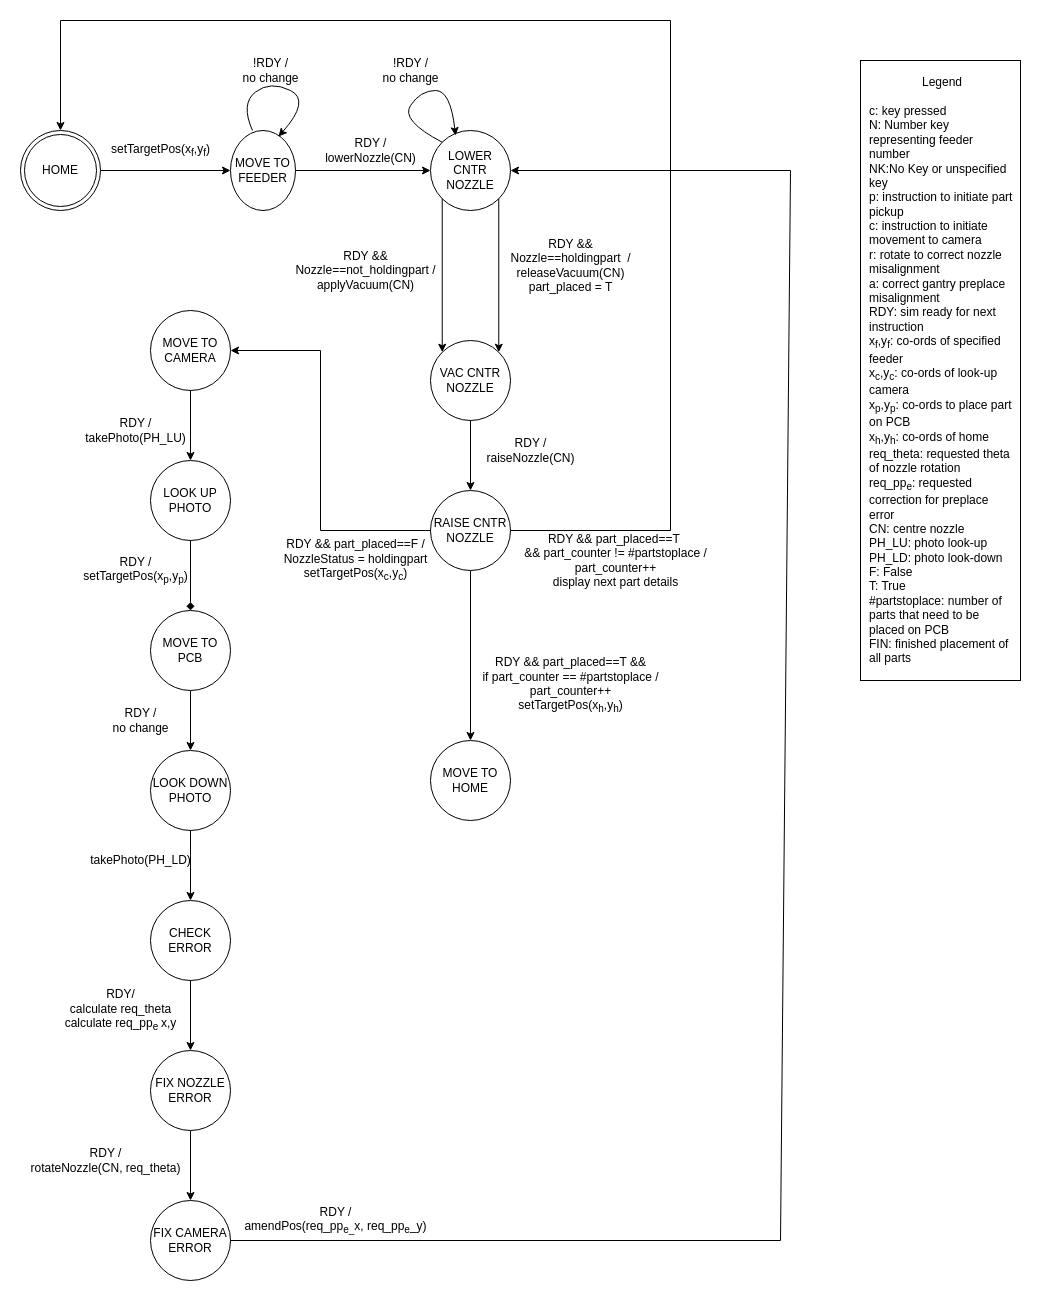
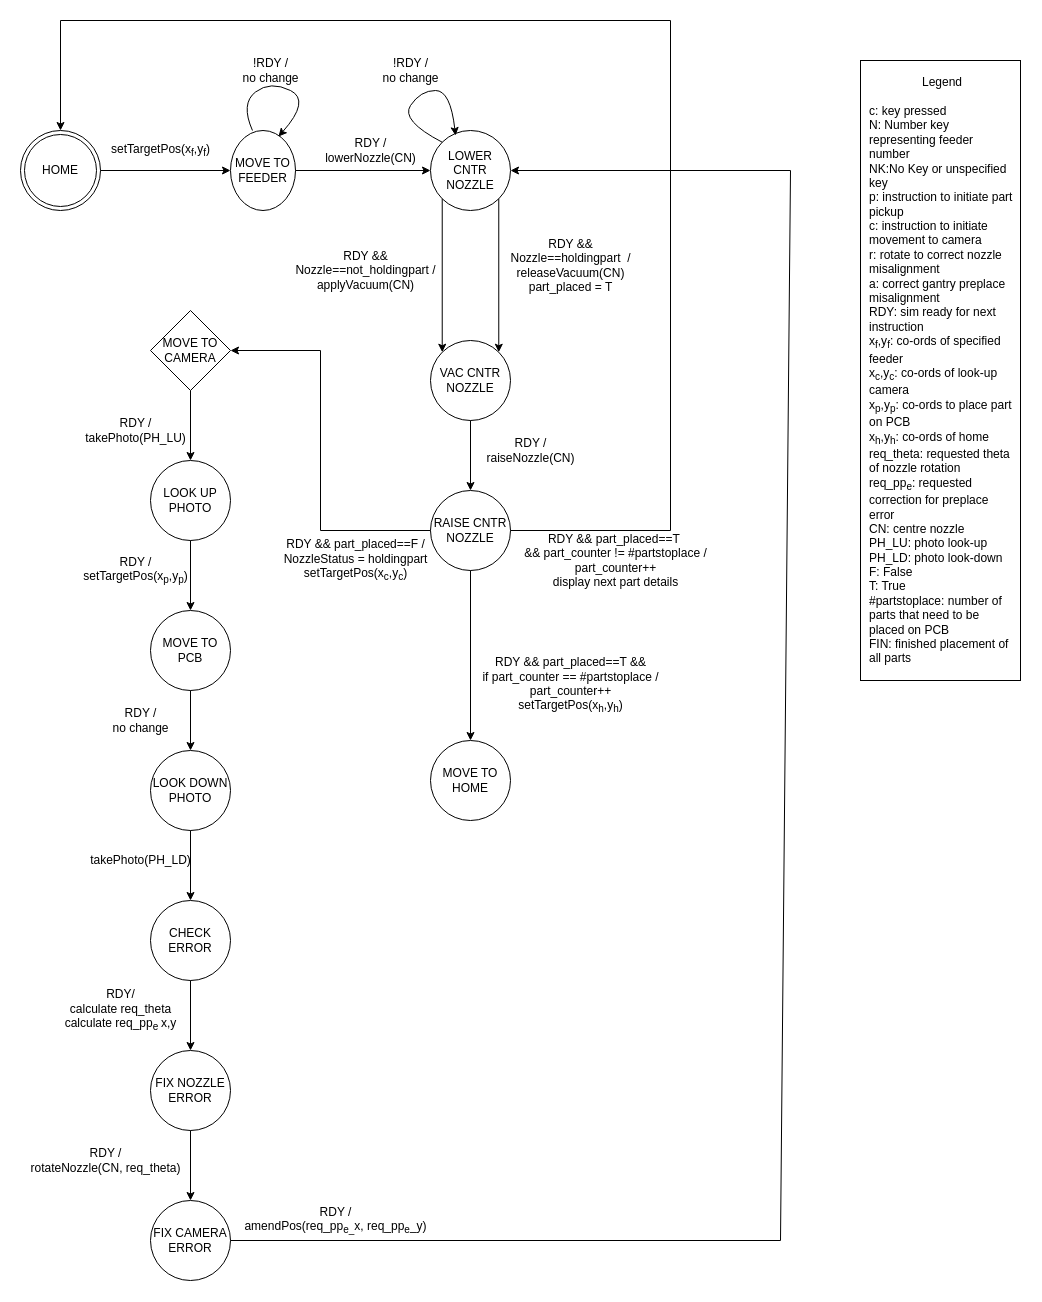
(191, 351) -> (191, 351)
(191, 602) -> (191, 602)
